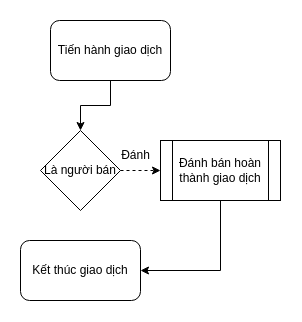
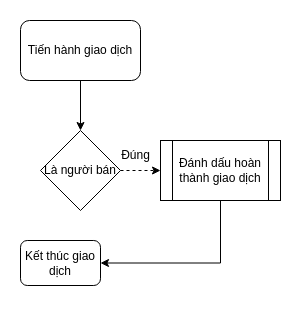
(111, 51) -> (81, 51)
(136, 156) -> (136, 156)
(221, 171) -> (221, 171)
(81, 271) -> (61, 263)
